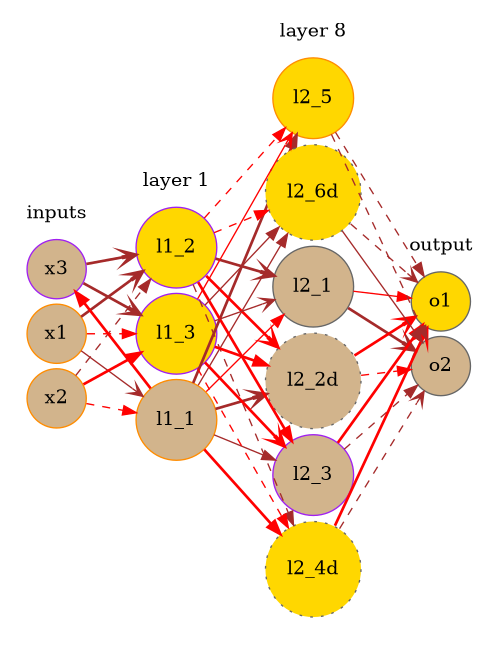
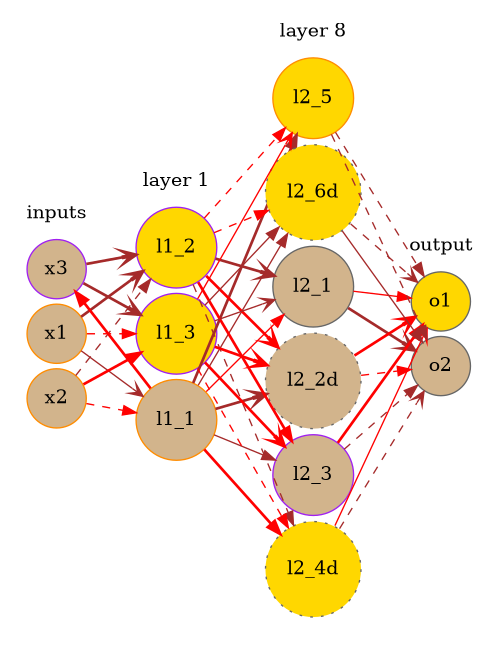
(235, 354) -> (235, 354)
(363, 465) -> (363, 465)
